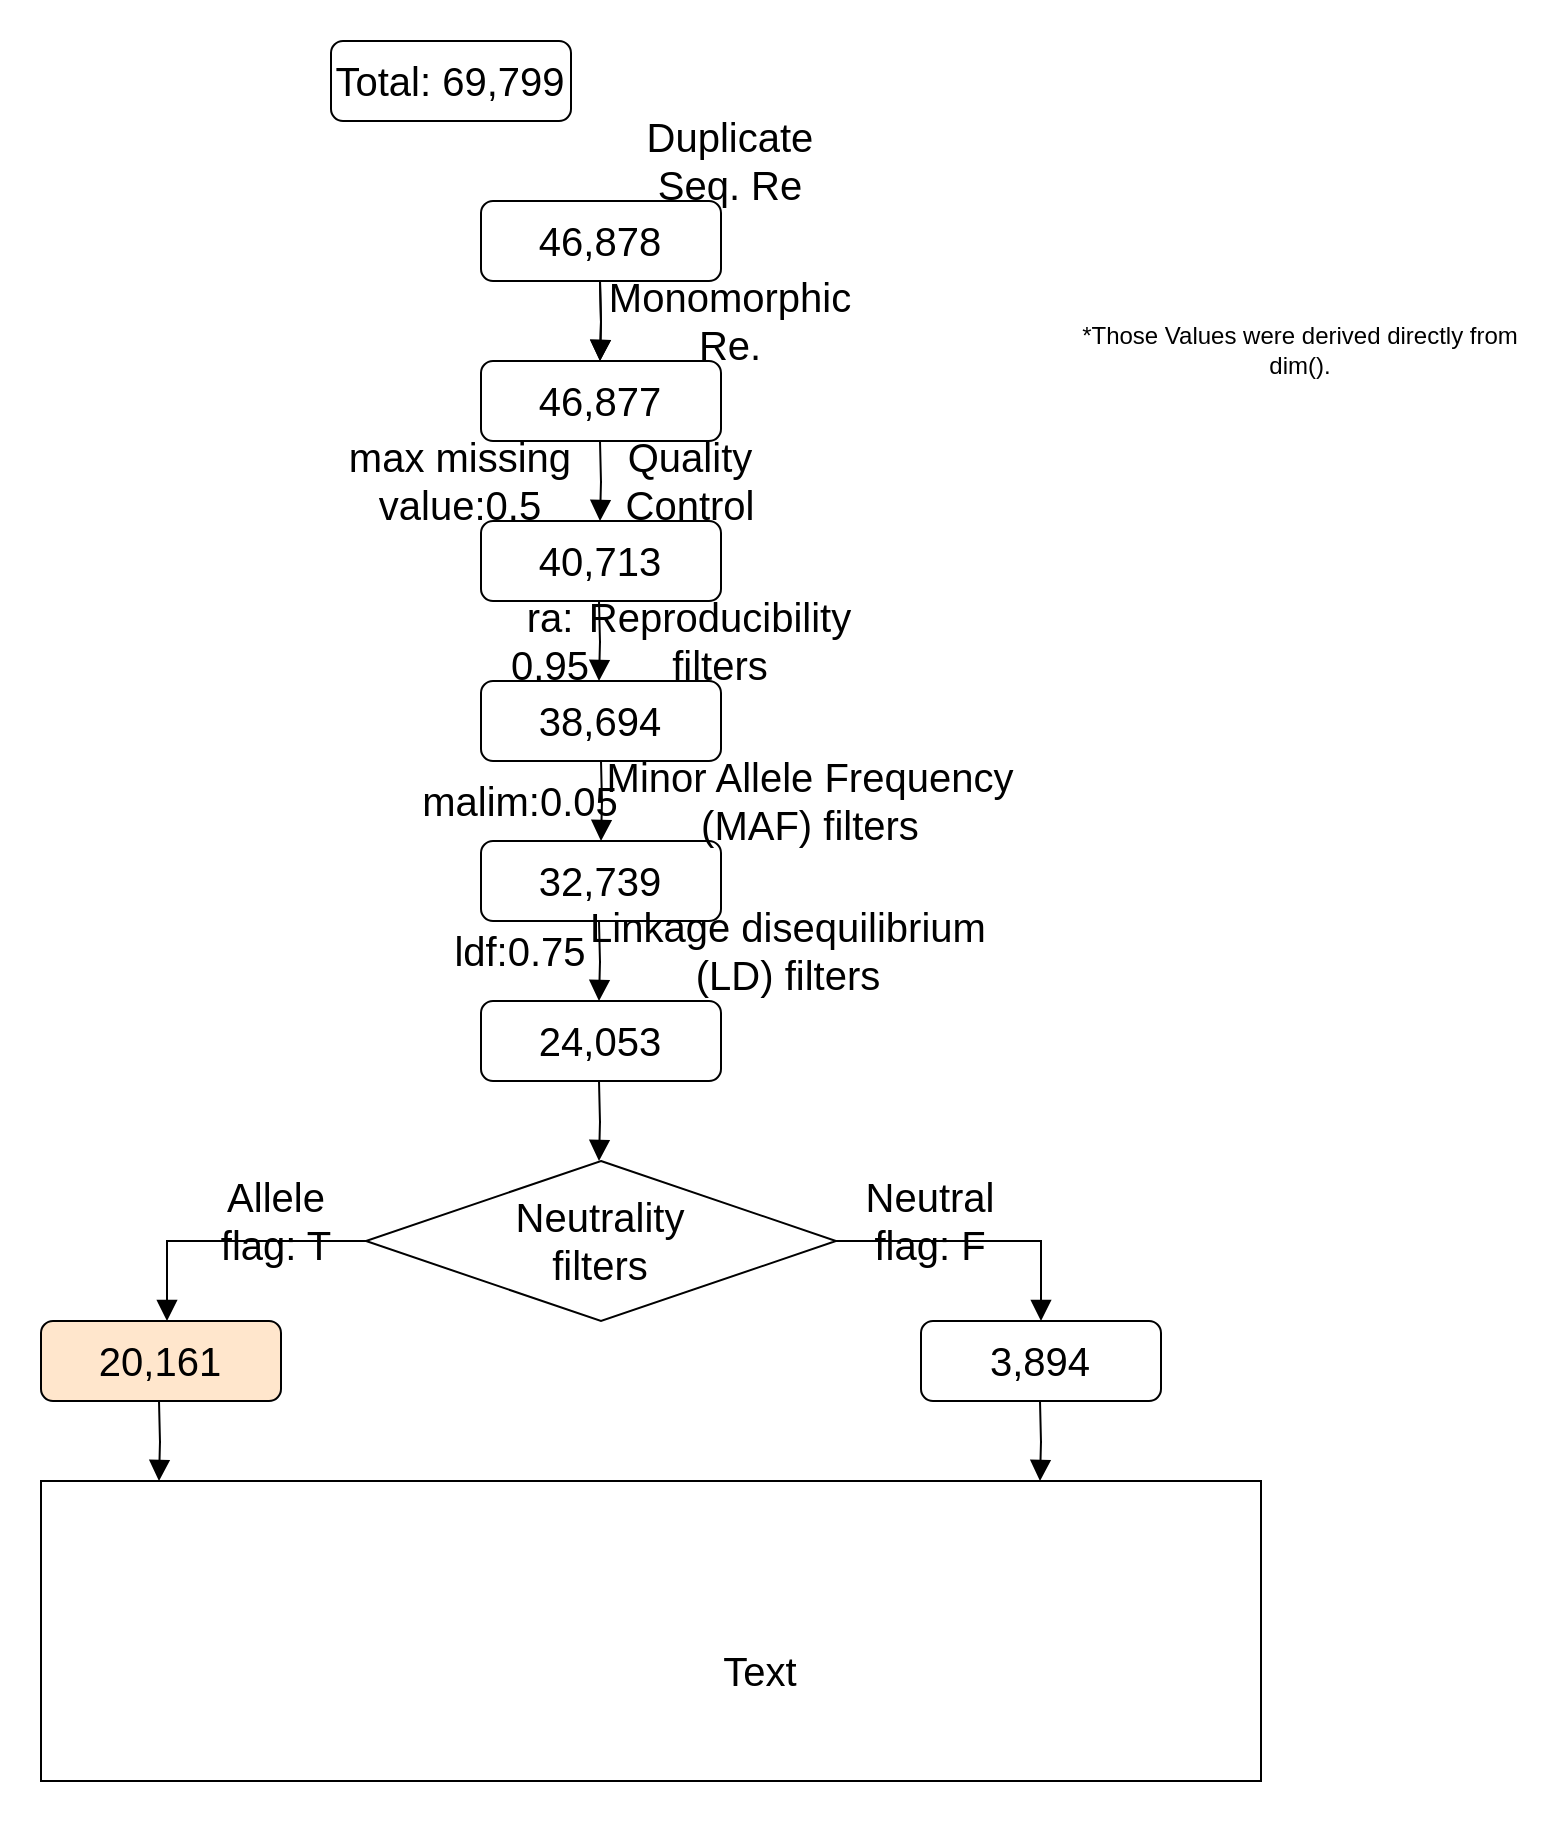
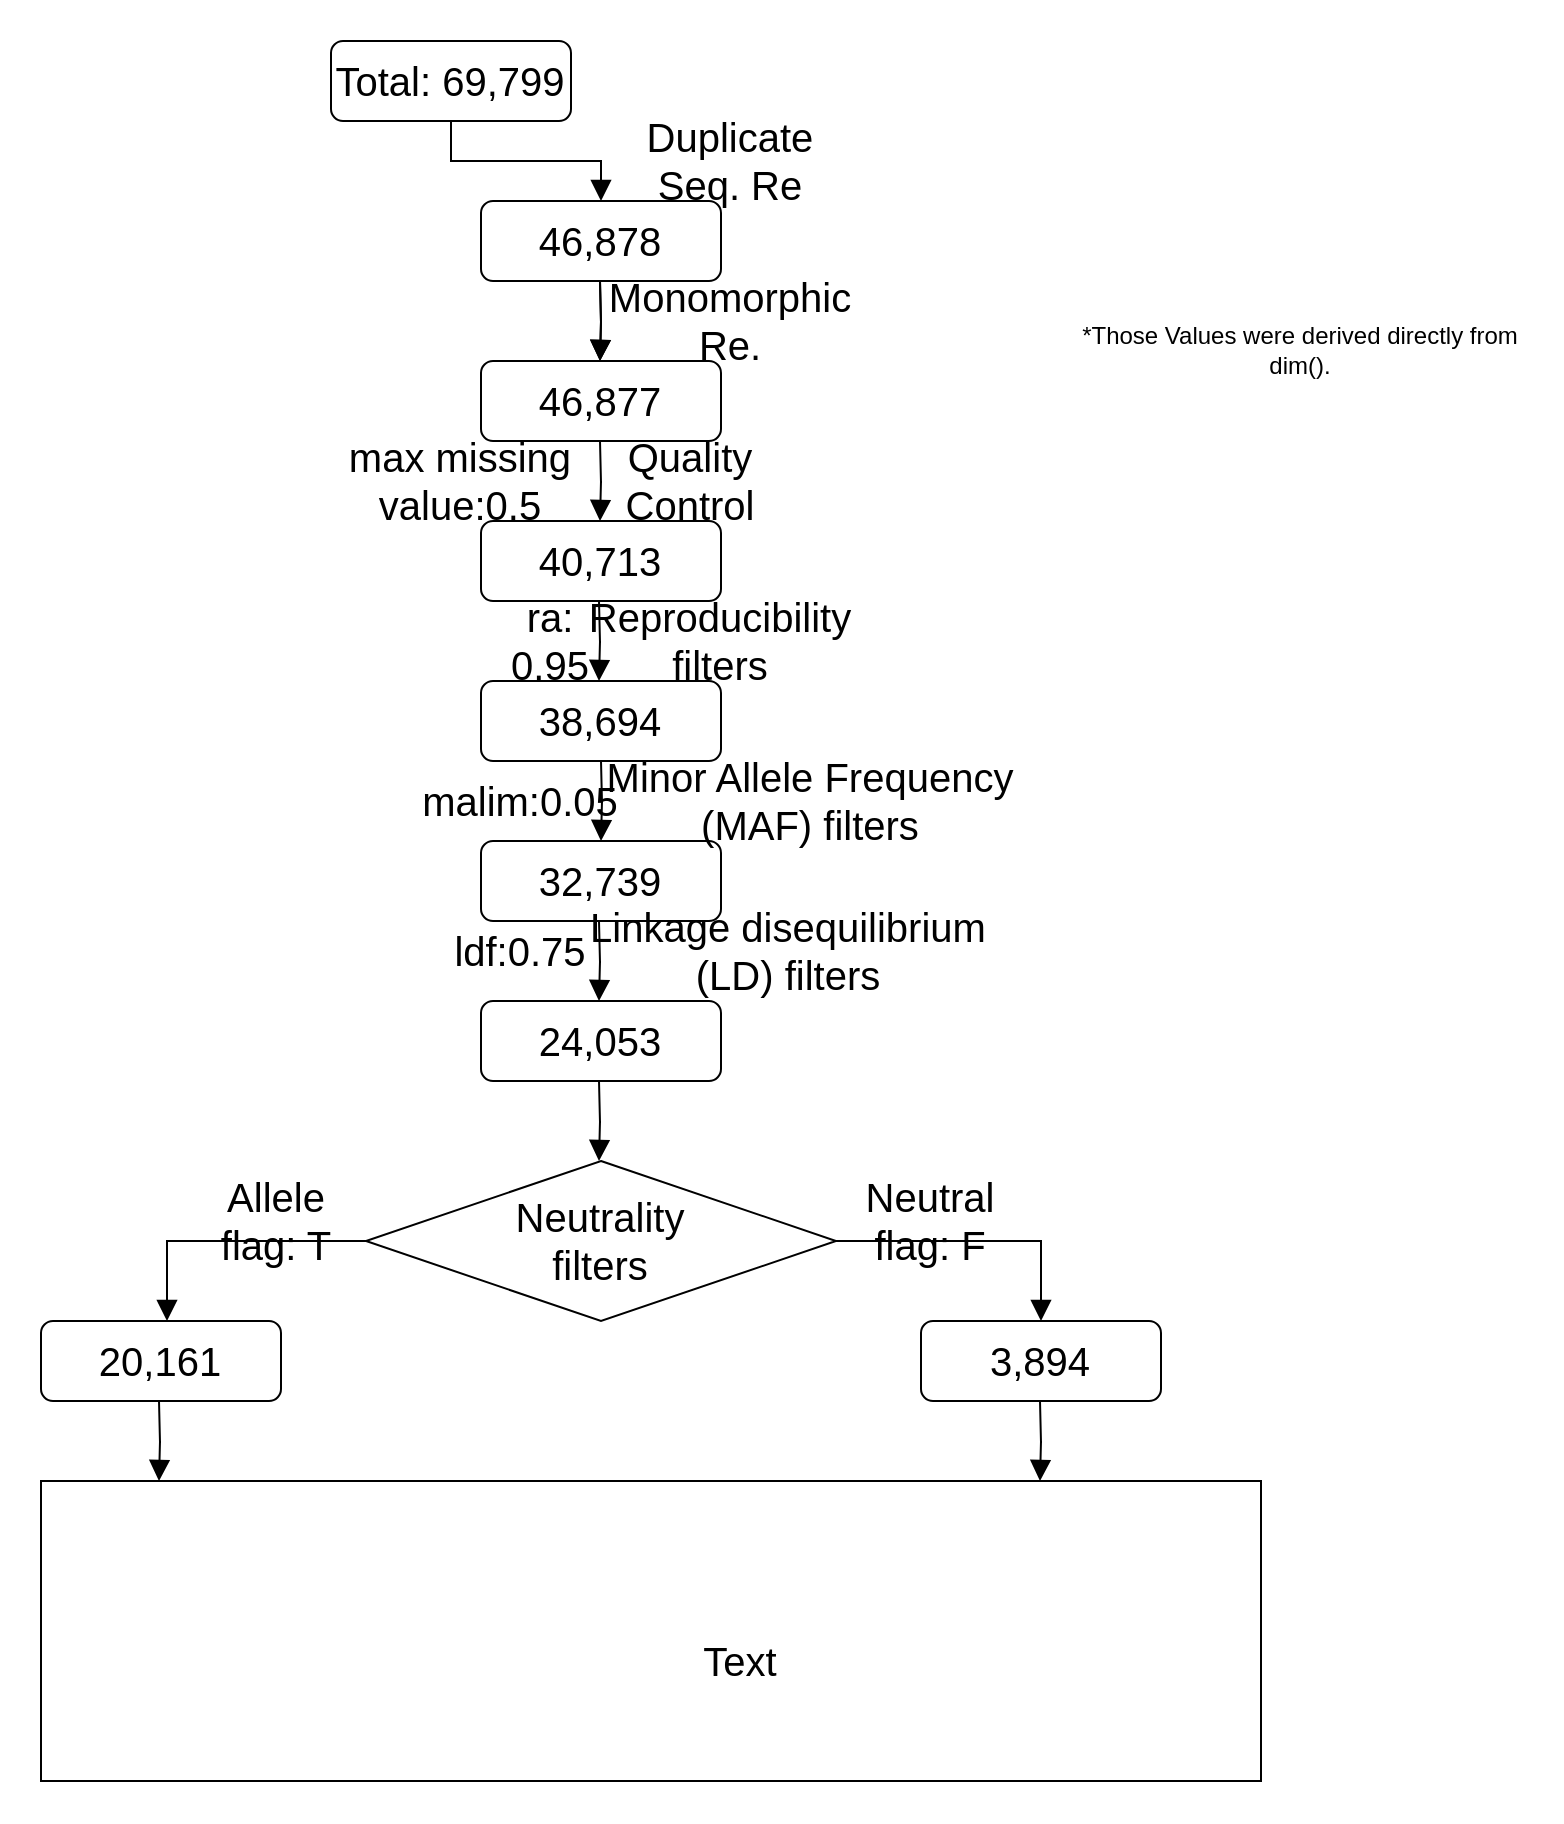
none -> (515, 161)
(161, 1361) -> (161, 1361)
(761, 1671) -> (741, 1661)
